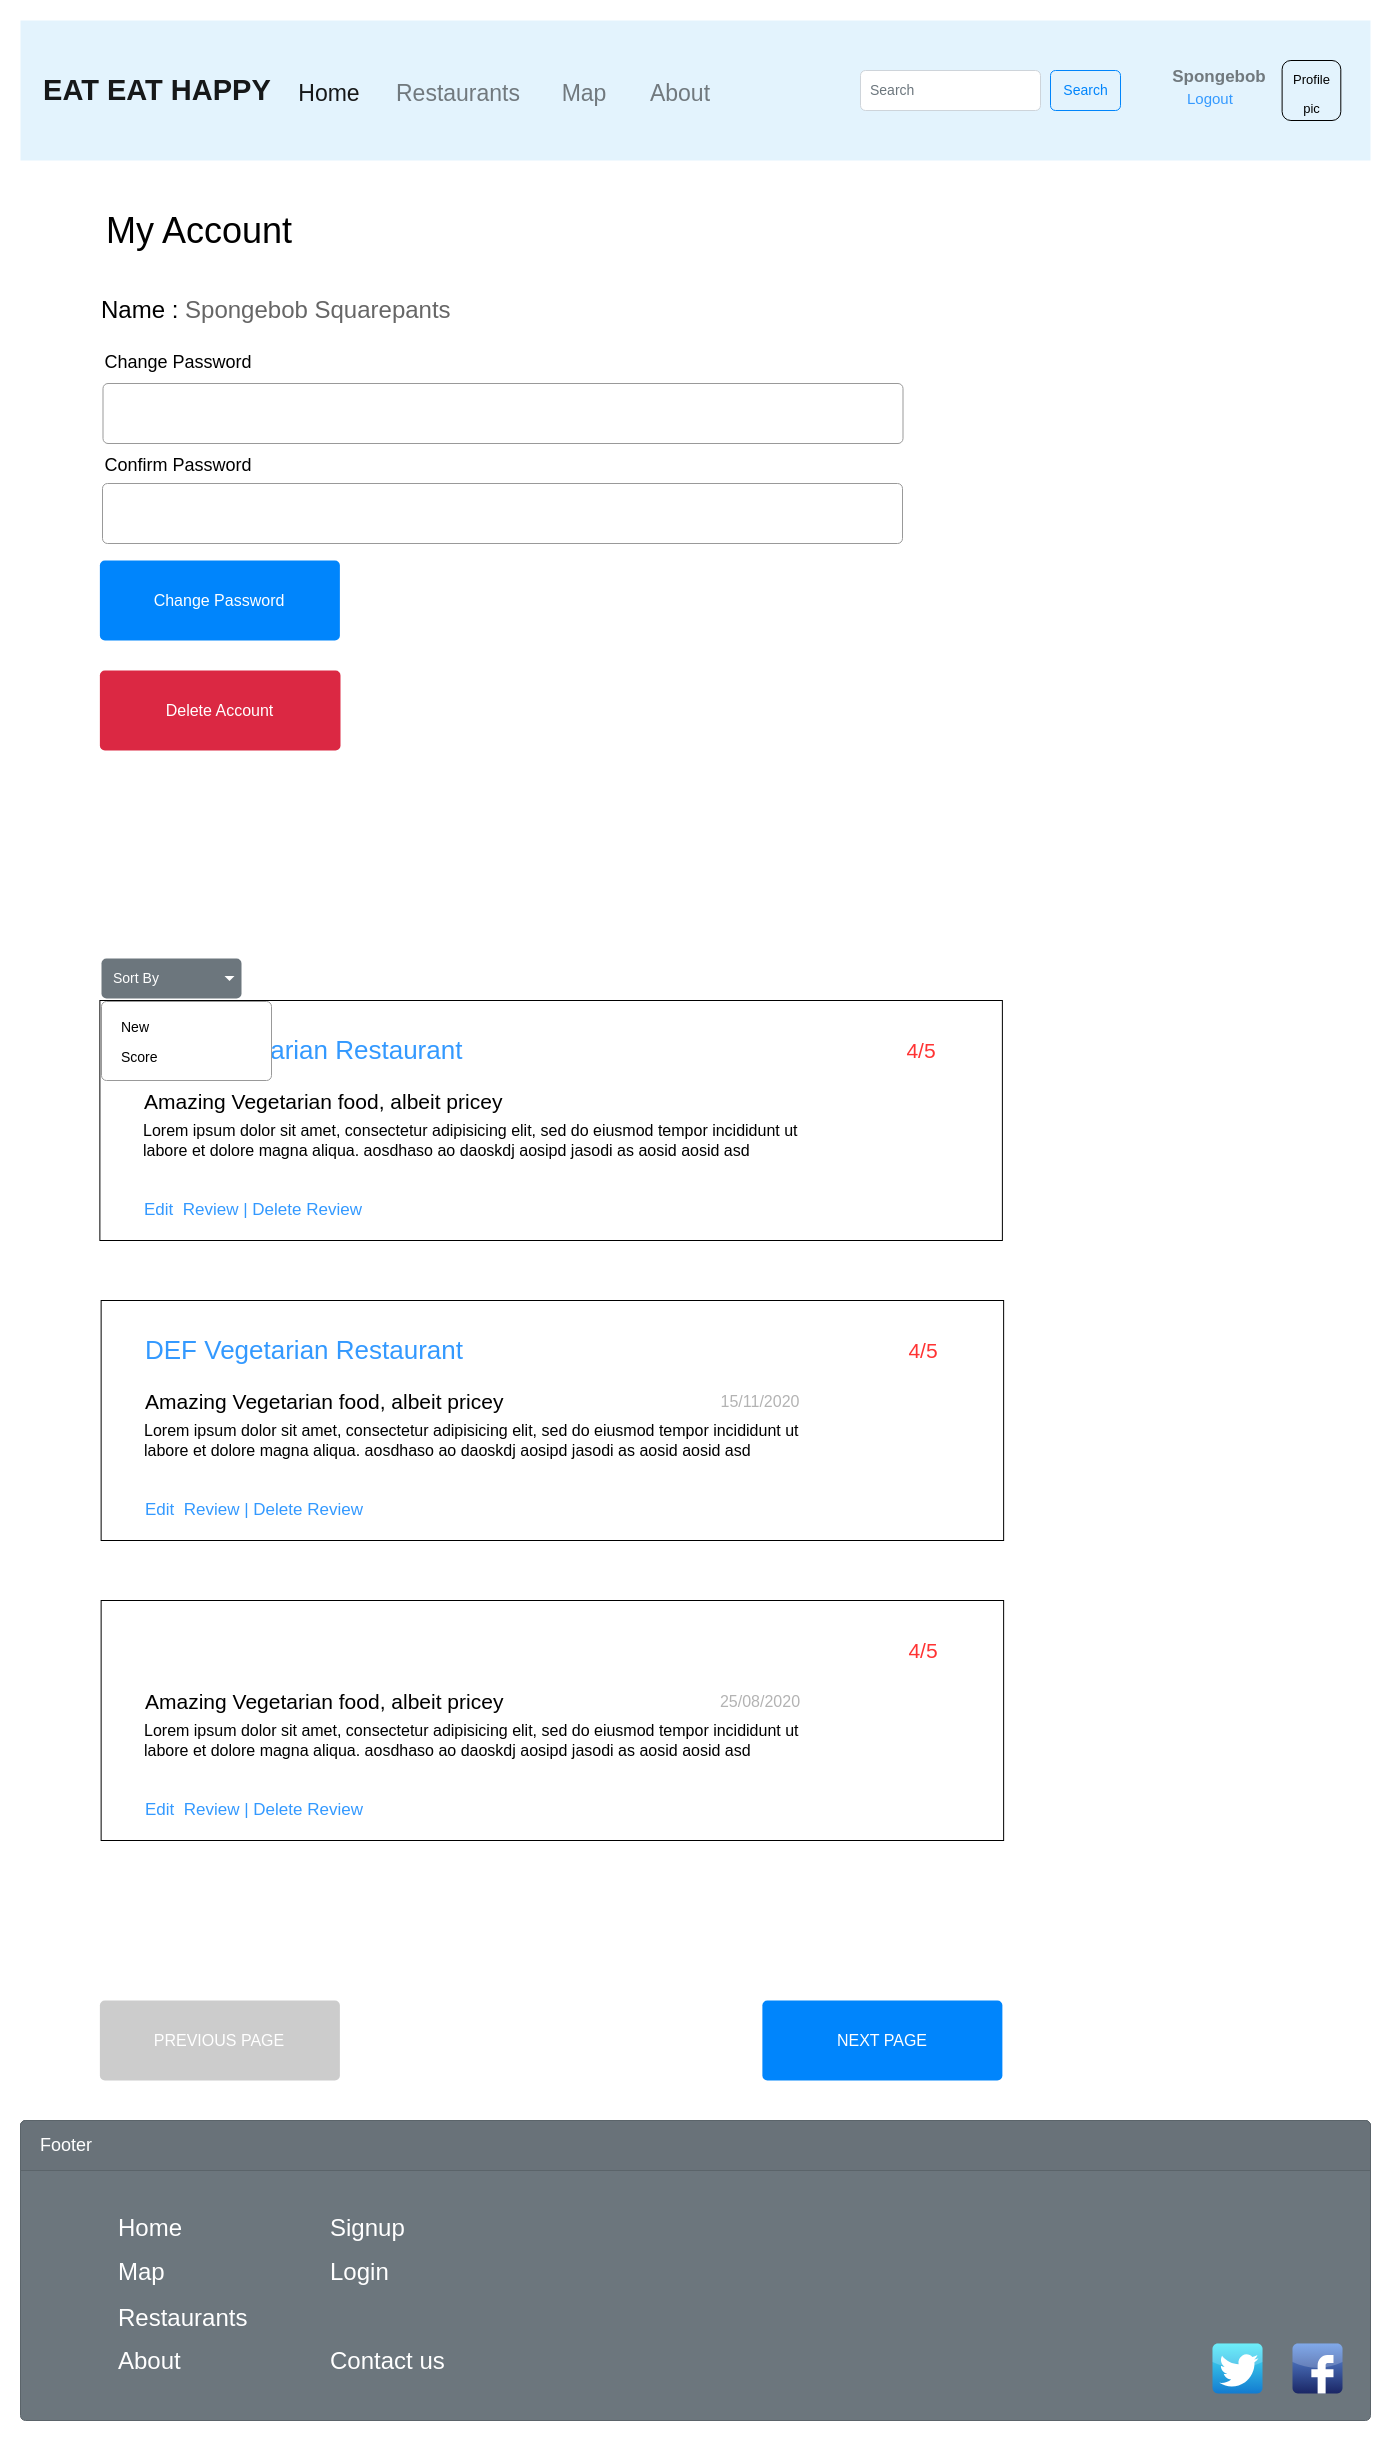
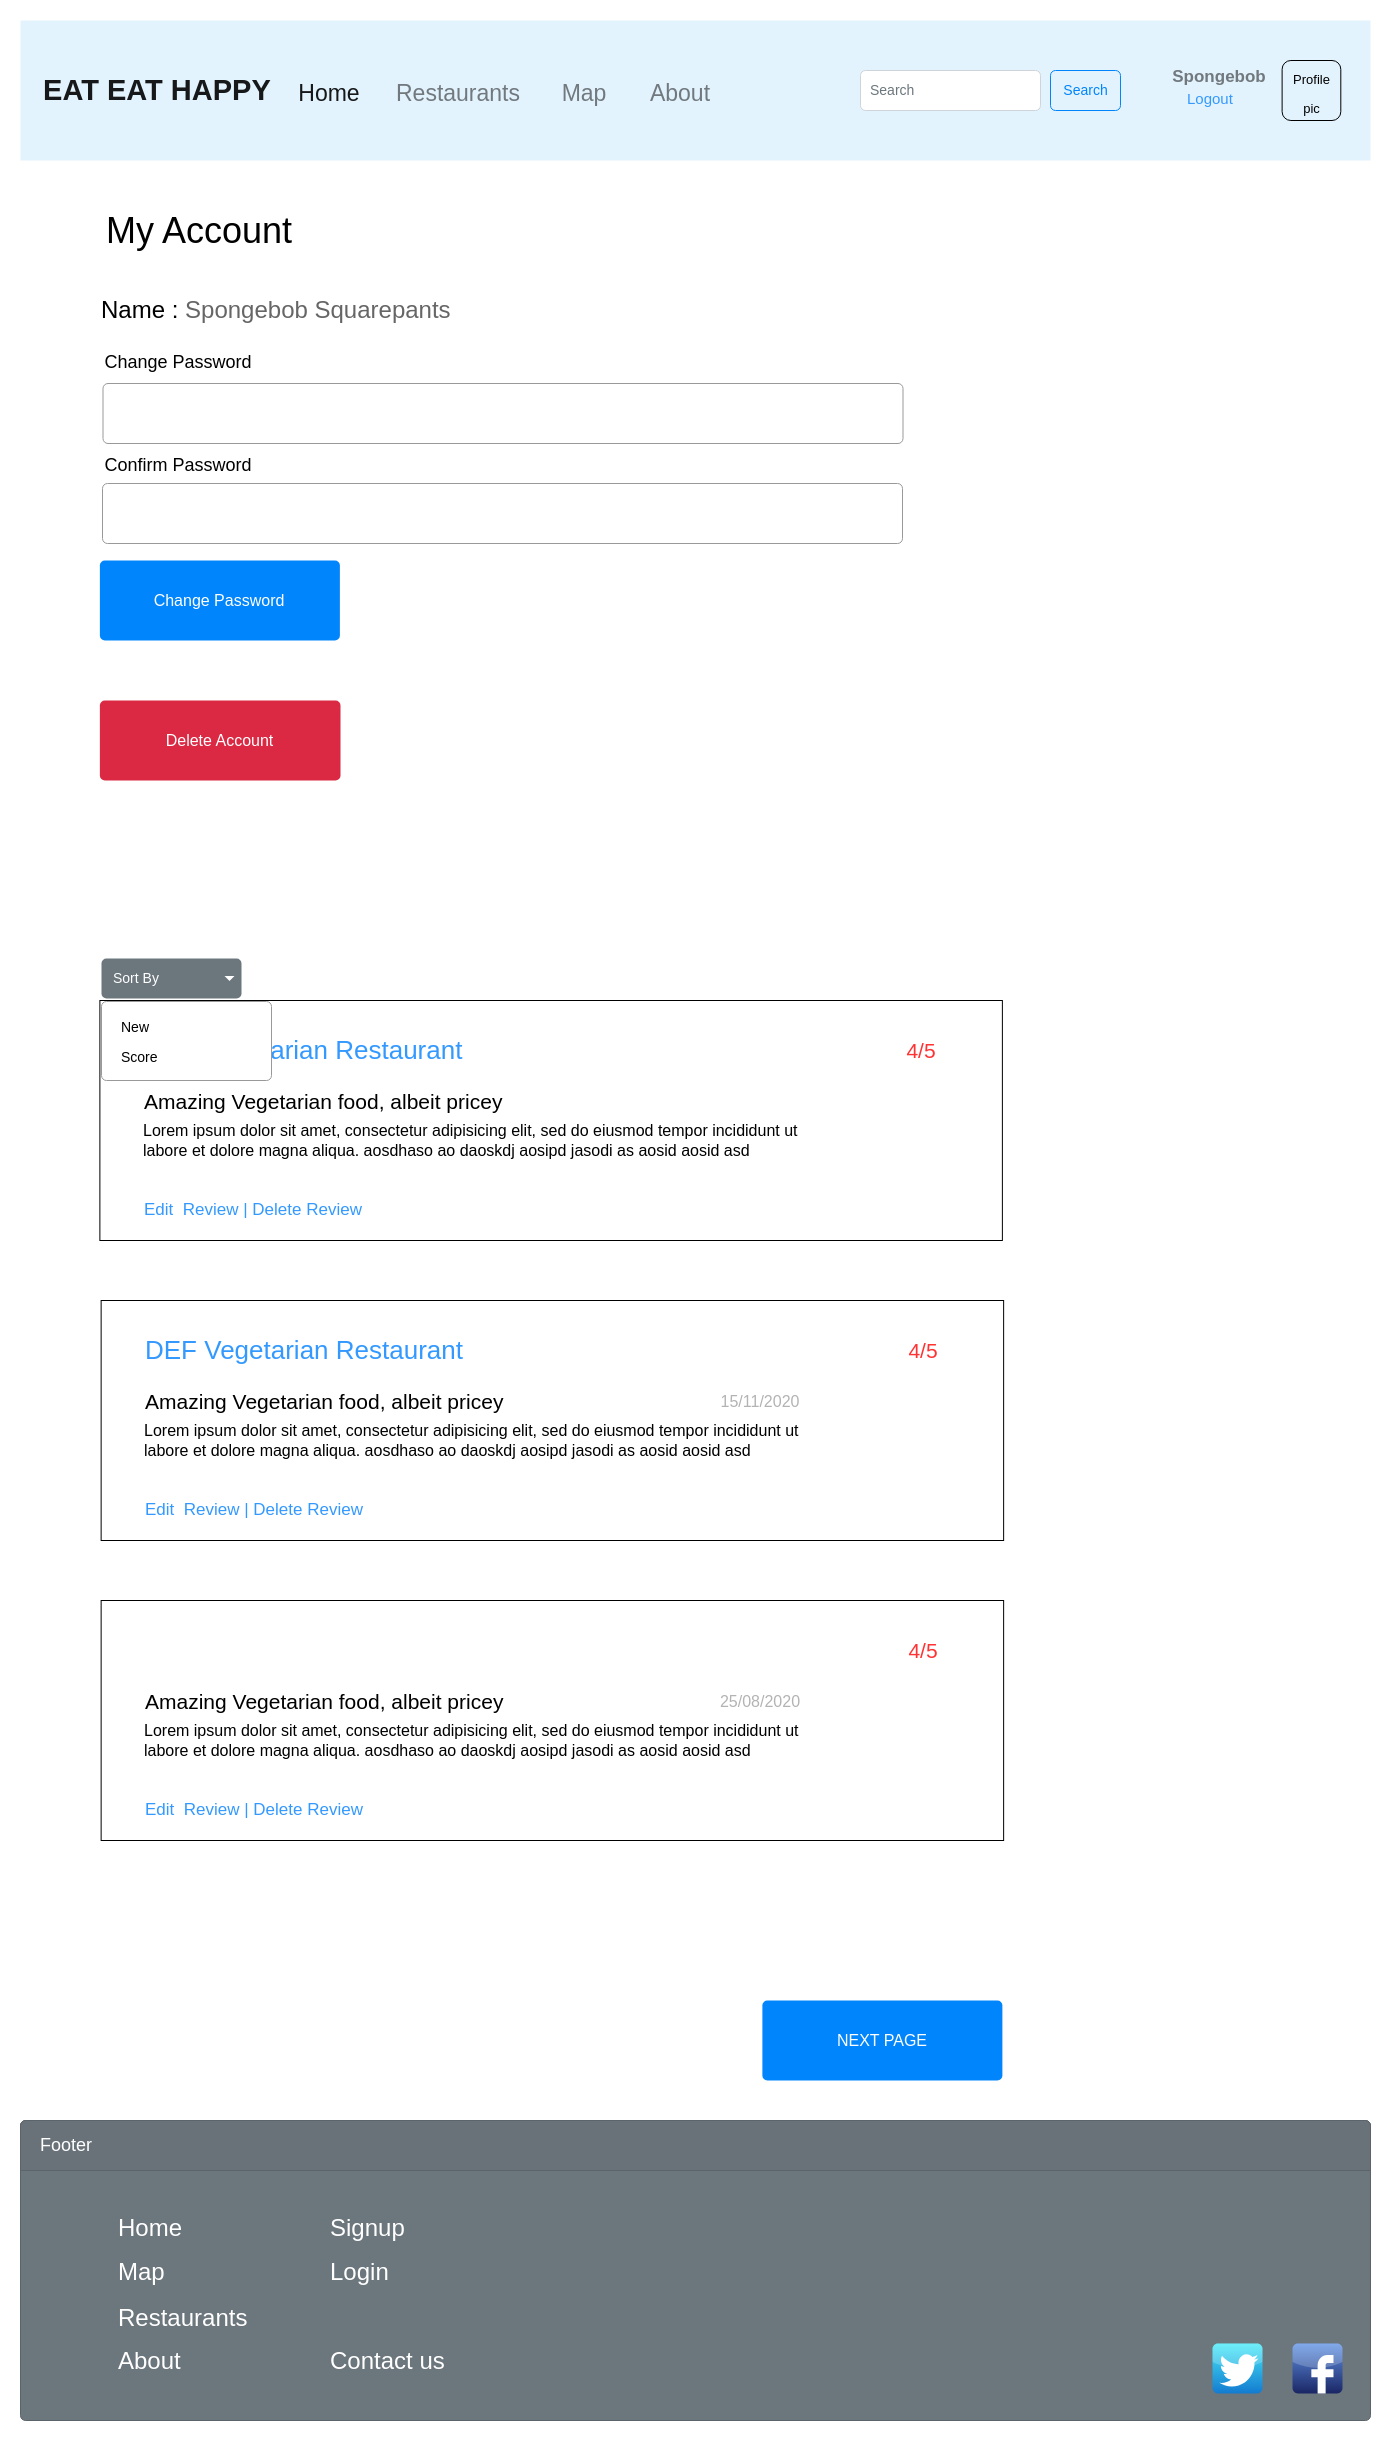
(220, 711) -> (220, 741)
(220, 2041) -> none
